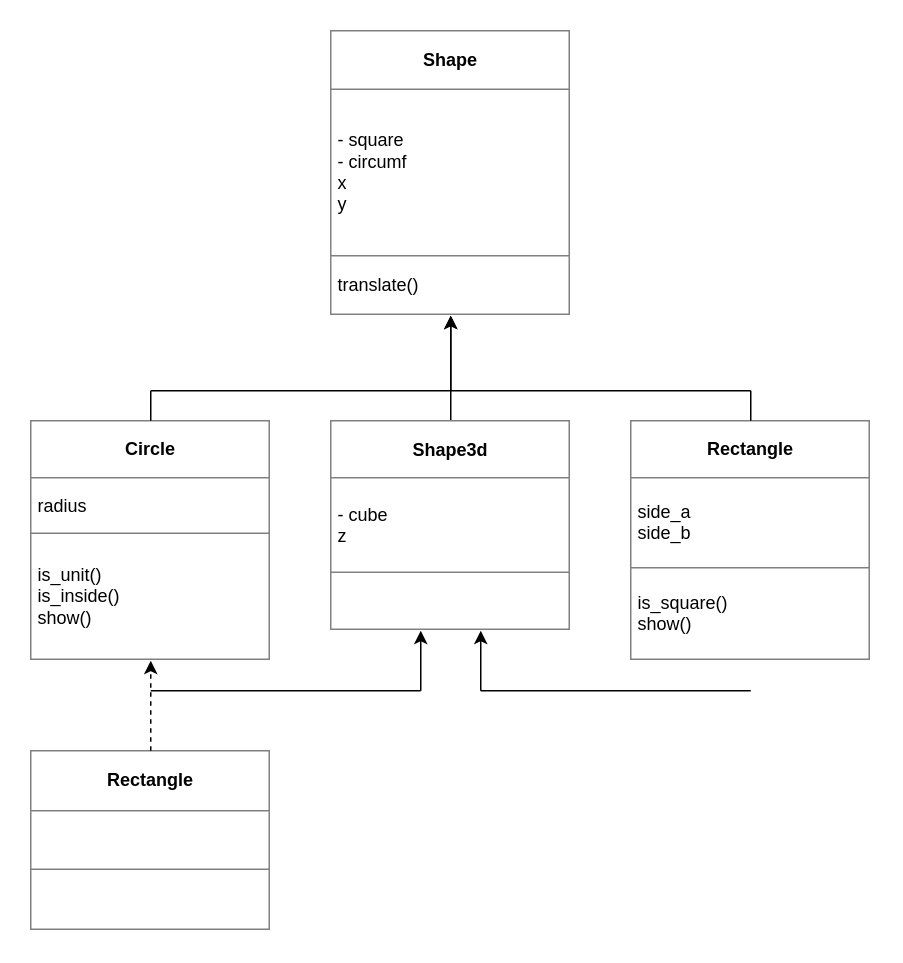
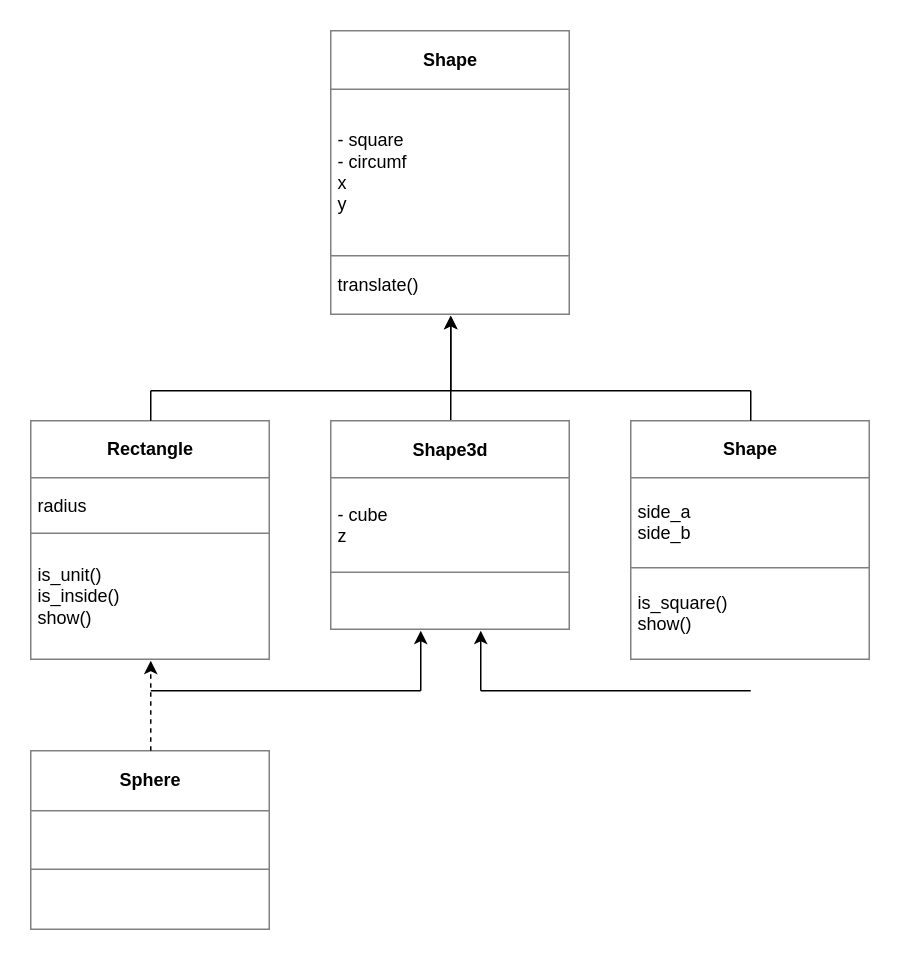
(79, 475) -> (79, 475)
(684, 475) -> (684, 475)
(74, 762) -> (61, 762)
